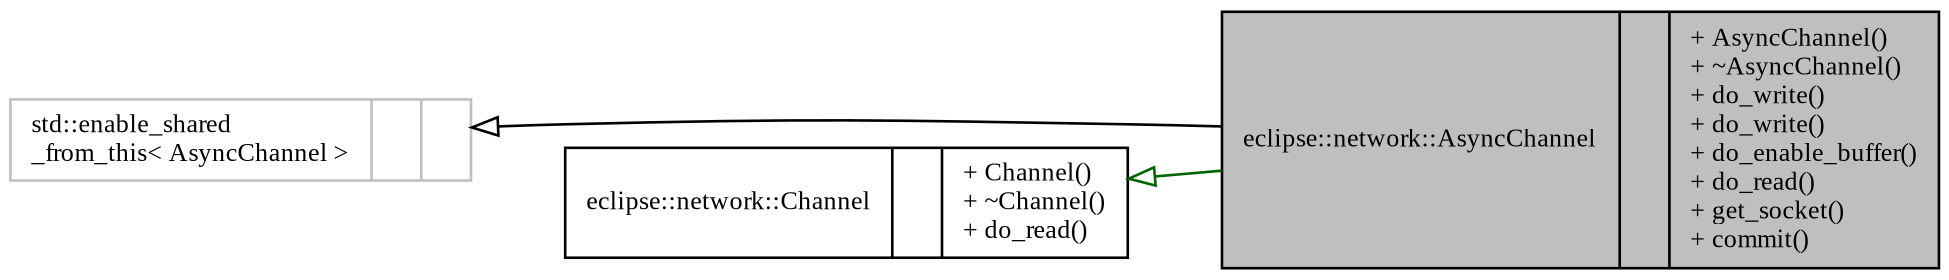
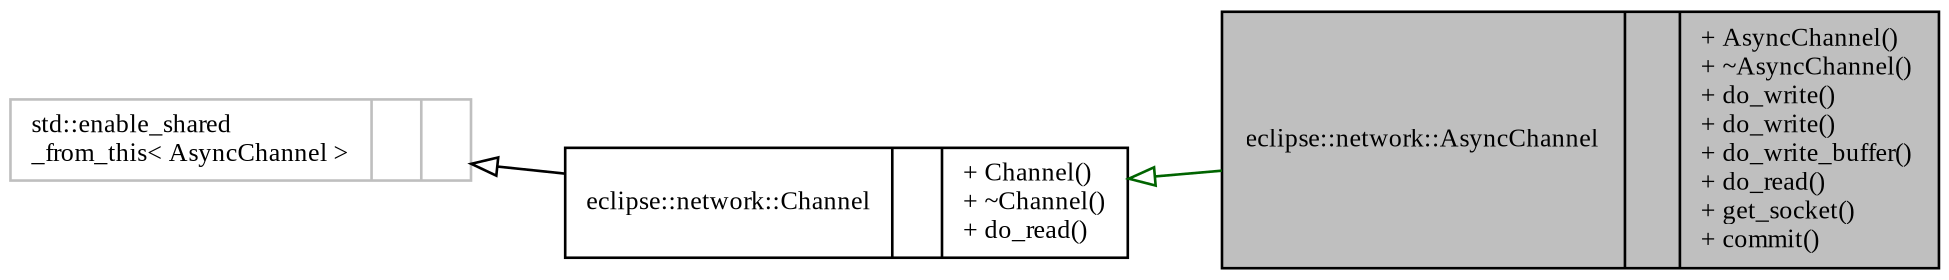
(860, 120) -> (531, 170)
(1804, 153) -> (1807, 153)
